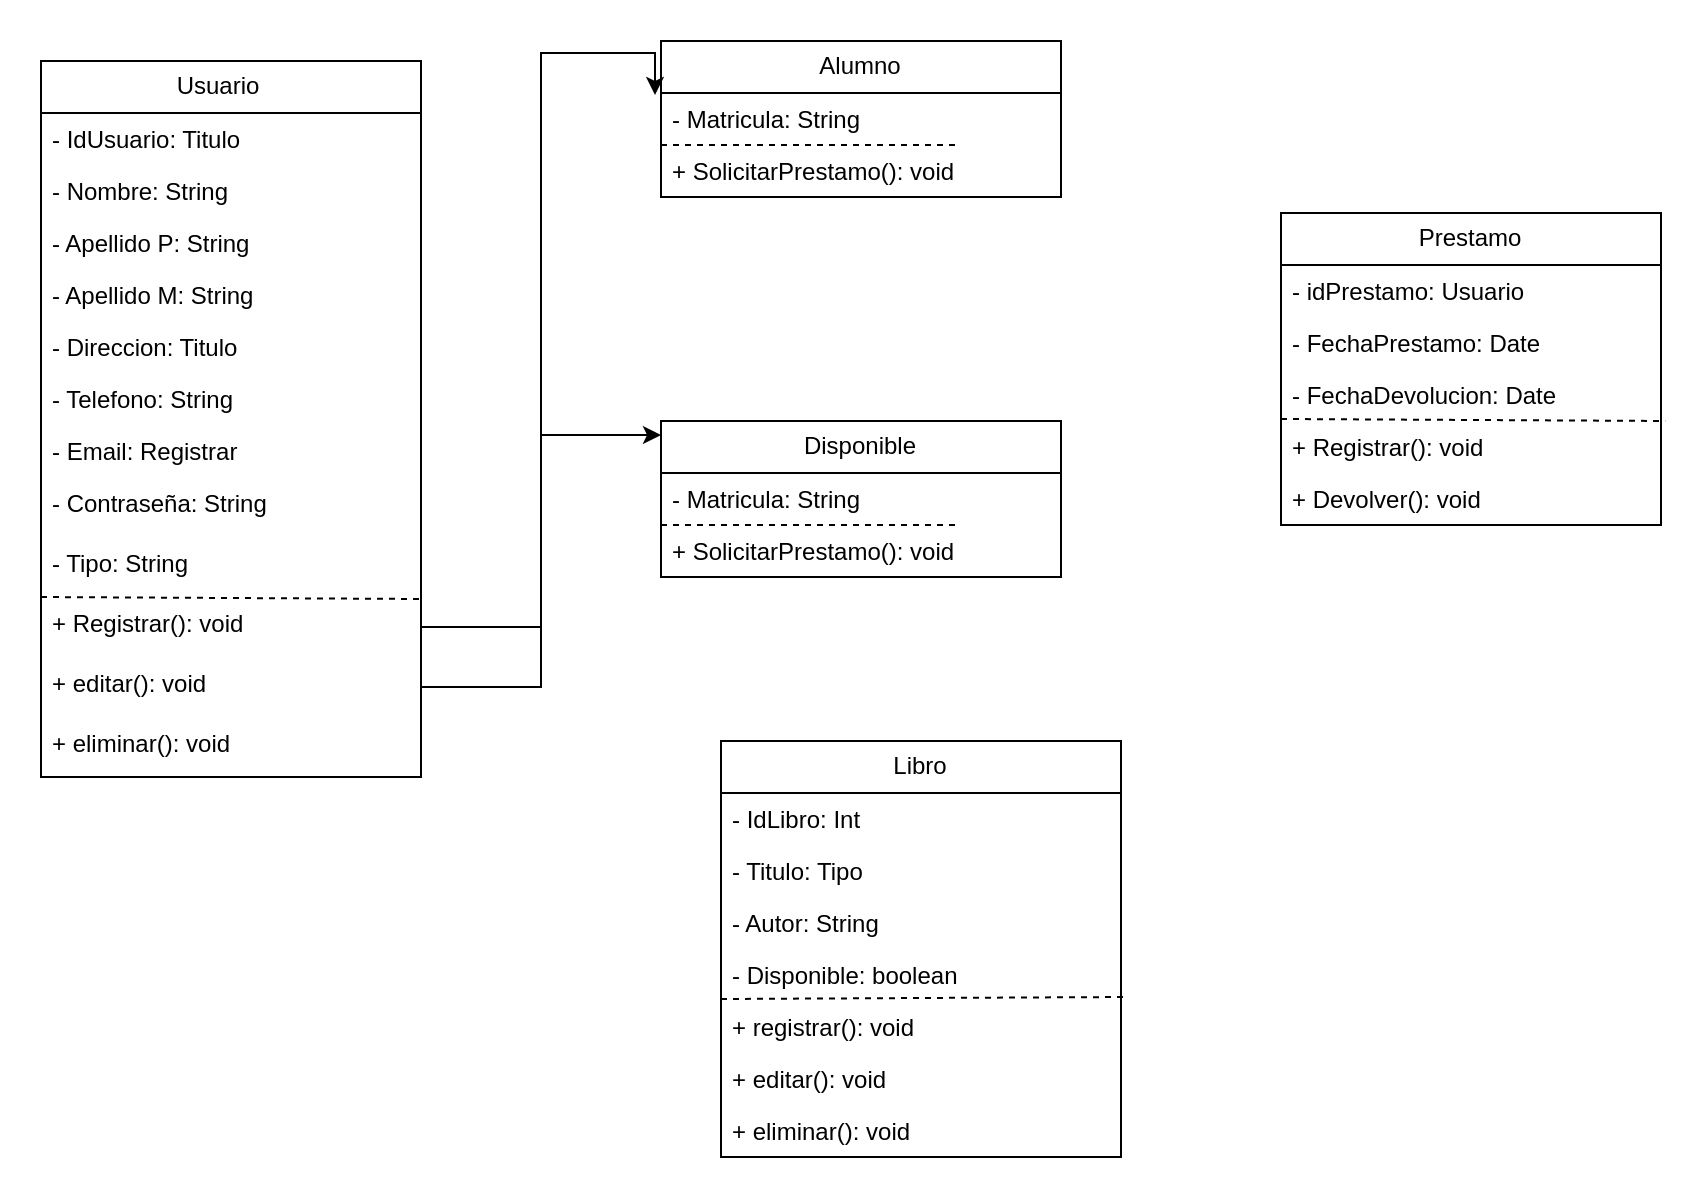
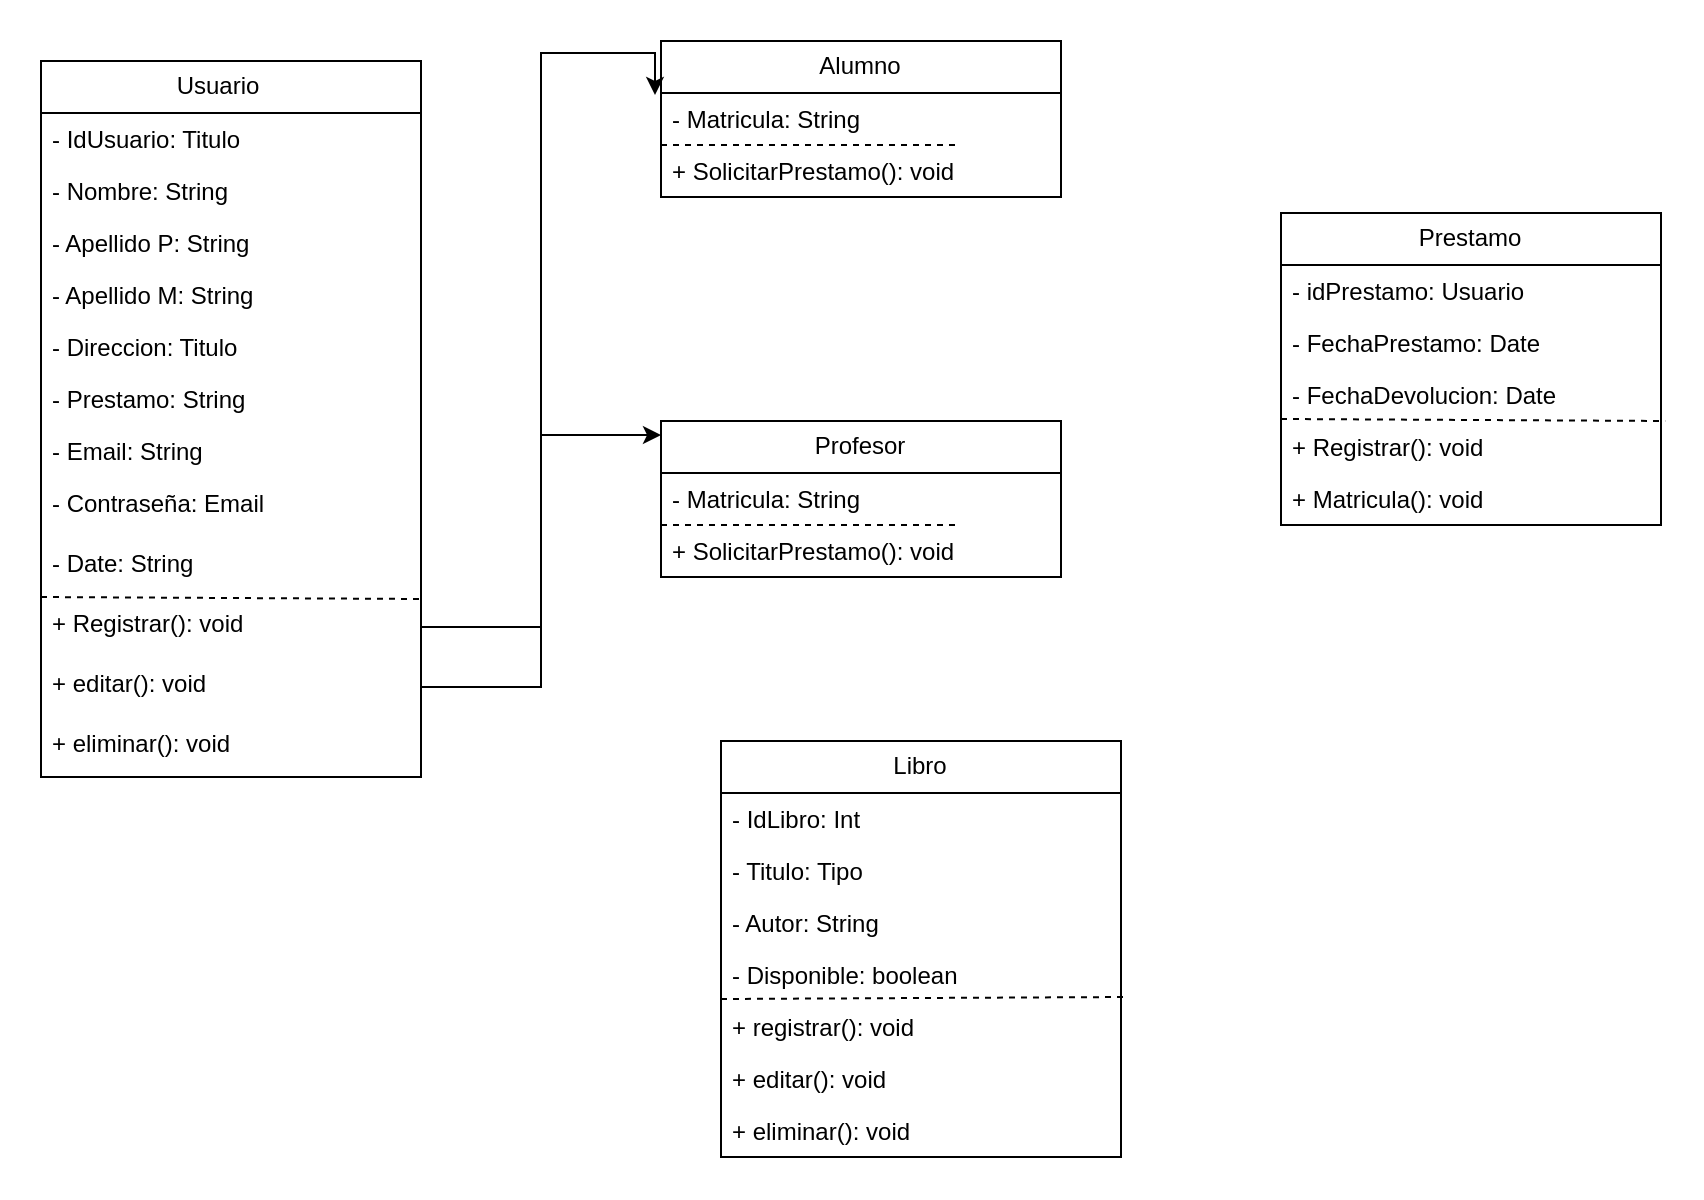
(158, 401) -> (161, 401)
(861, 447) -> (861, 447)
(155, 453) -> (135, 453)
(1398, 501) -> (1402, 501)
(175, 505) -> (165, 505)
(131, 565) -> (135, 565)
